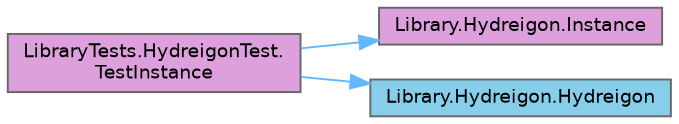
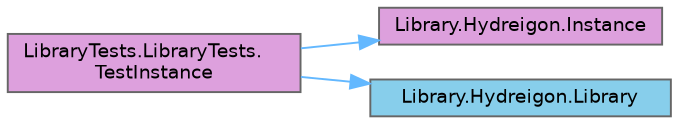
(154, 63) -> (154, 63)
(521, 98) -> (521, 98)
